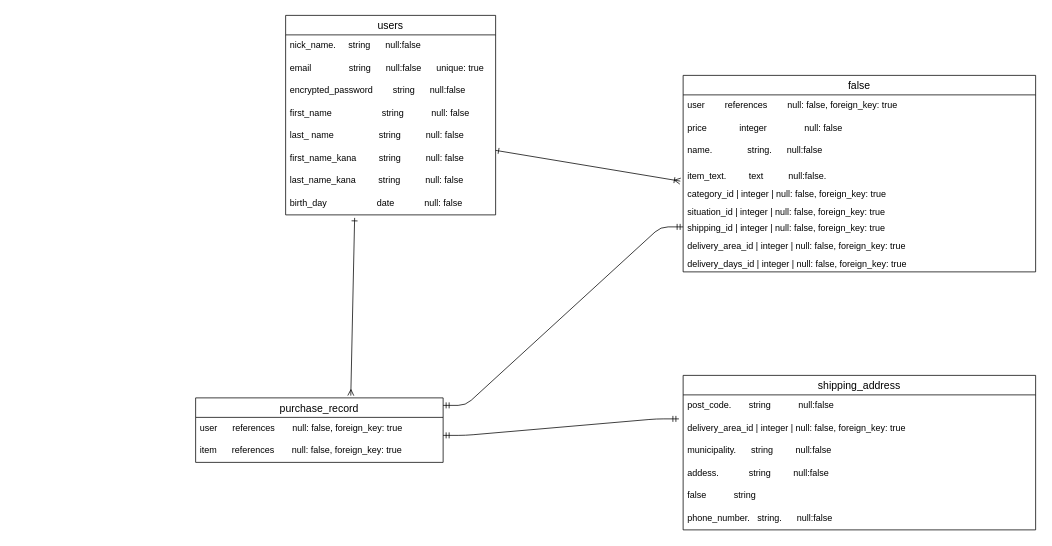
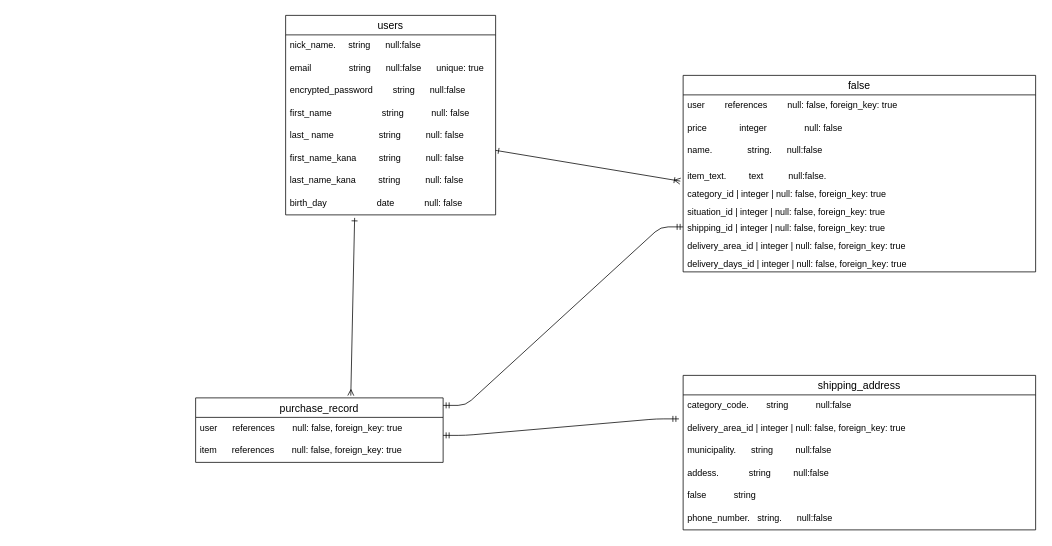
(782, 405) -> (792, 405)
